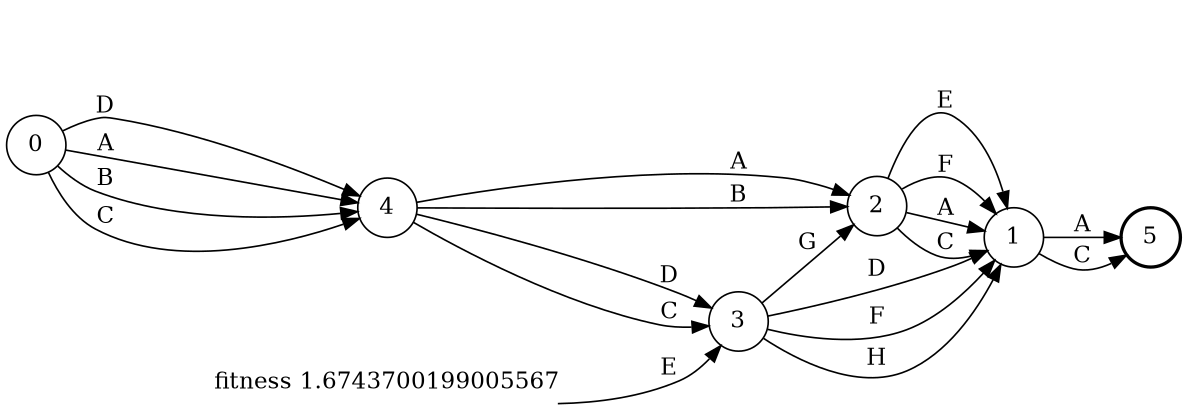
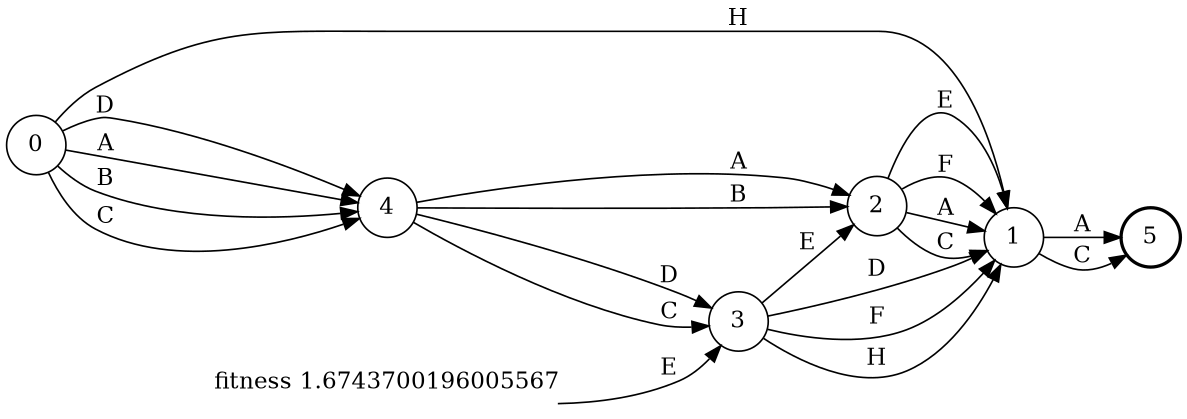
none -> (565, 31)
(808, 243) -> (808, 243)
(387, 382) -> (387, 382)
